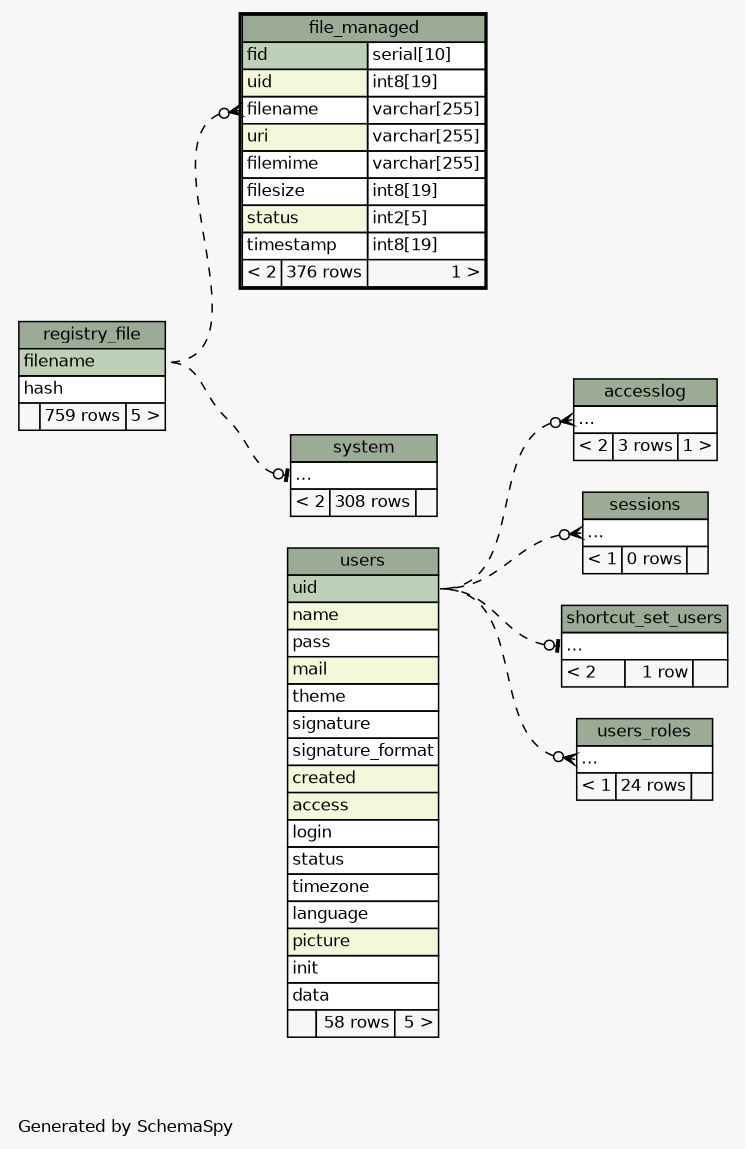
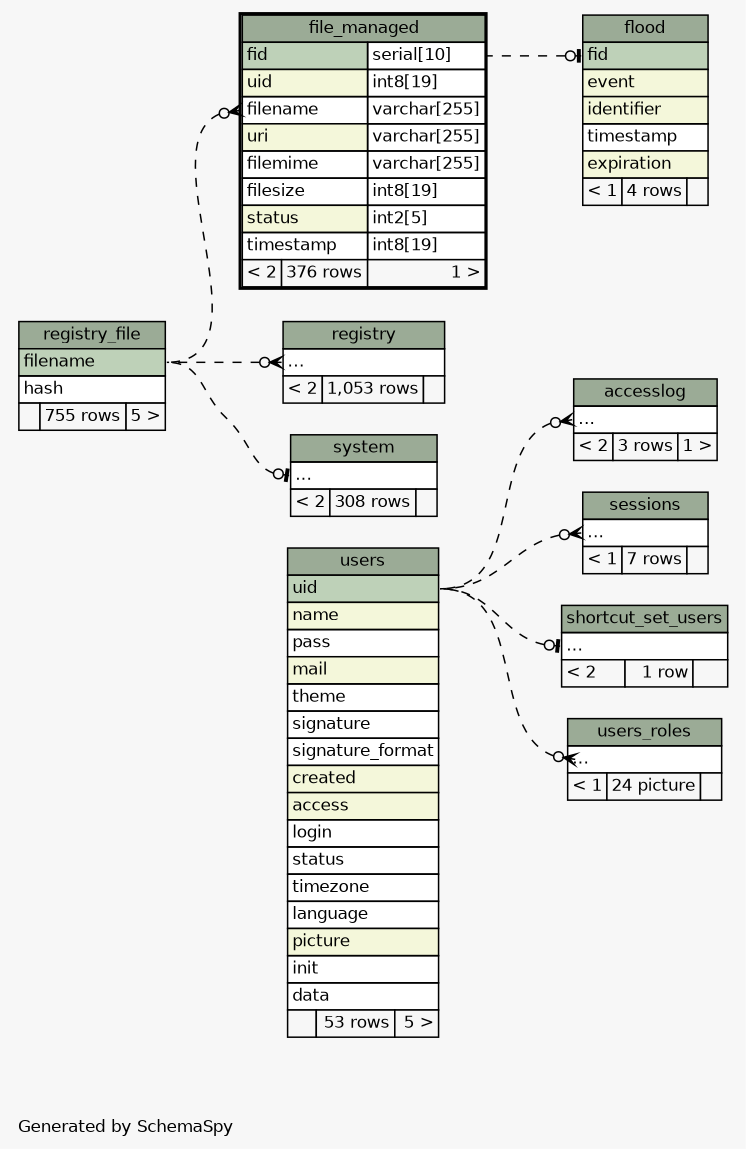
none -> (645, 110)
none -> (363, 362)
(83, 416) -> (83, 416)
(654, 559) -> (654, 559)
(654, 786) -> (654, 786)
(357, 1023) -> (357, 1023)
